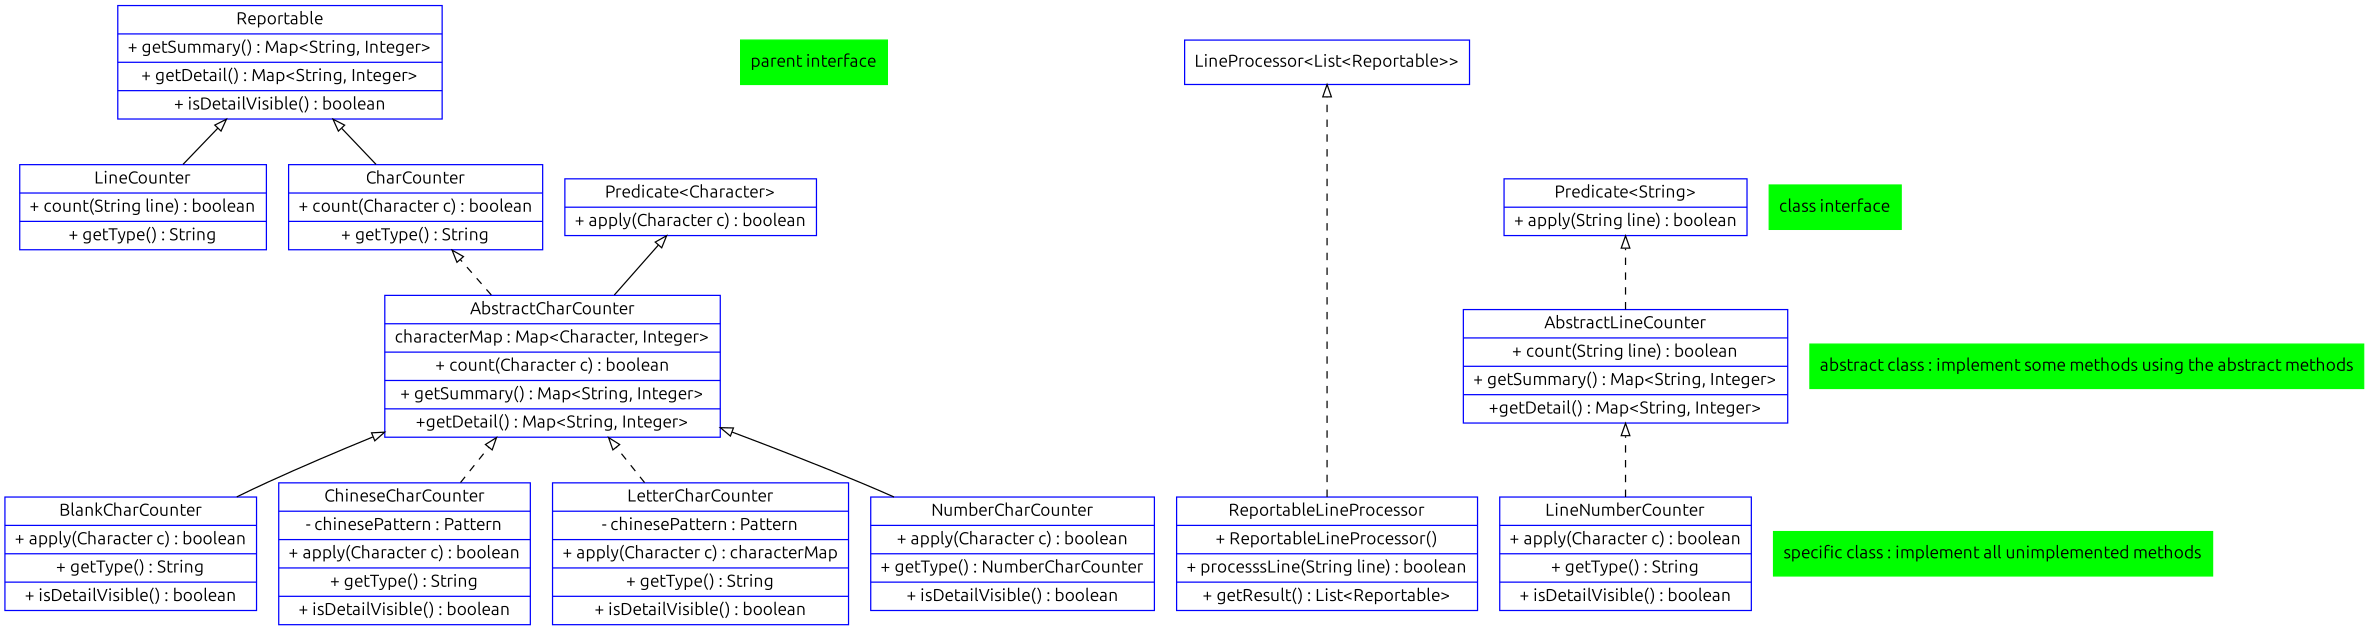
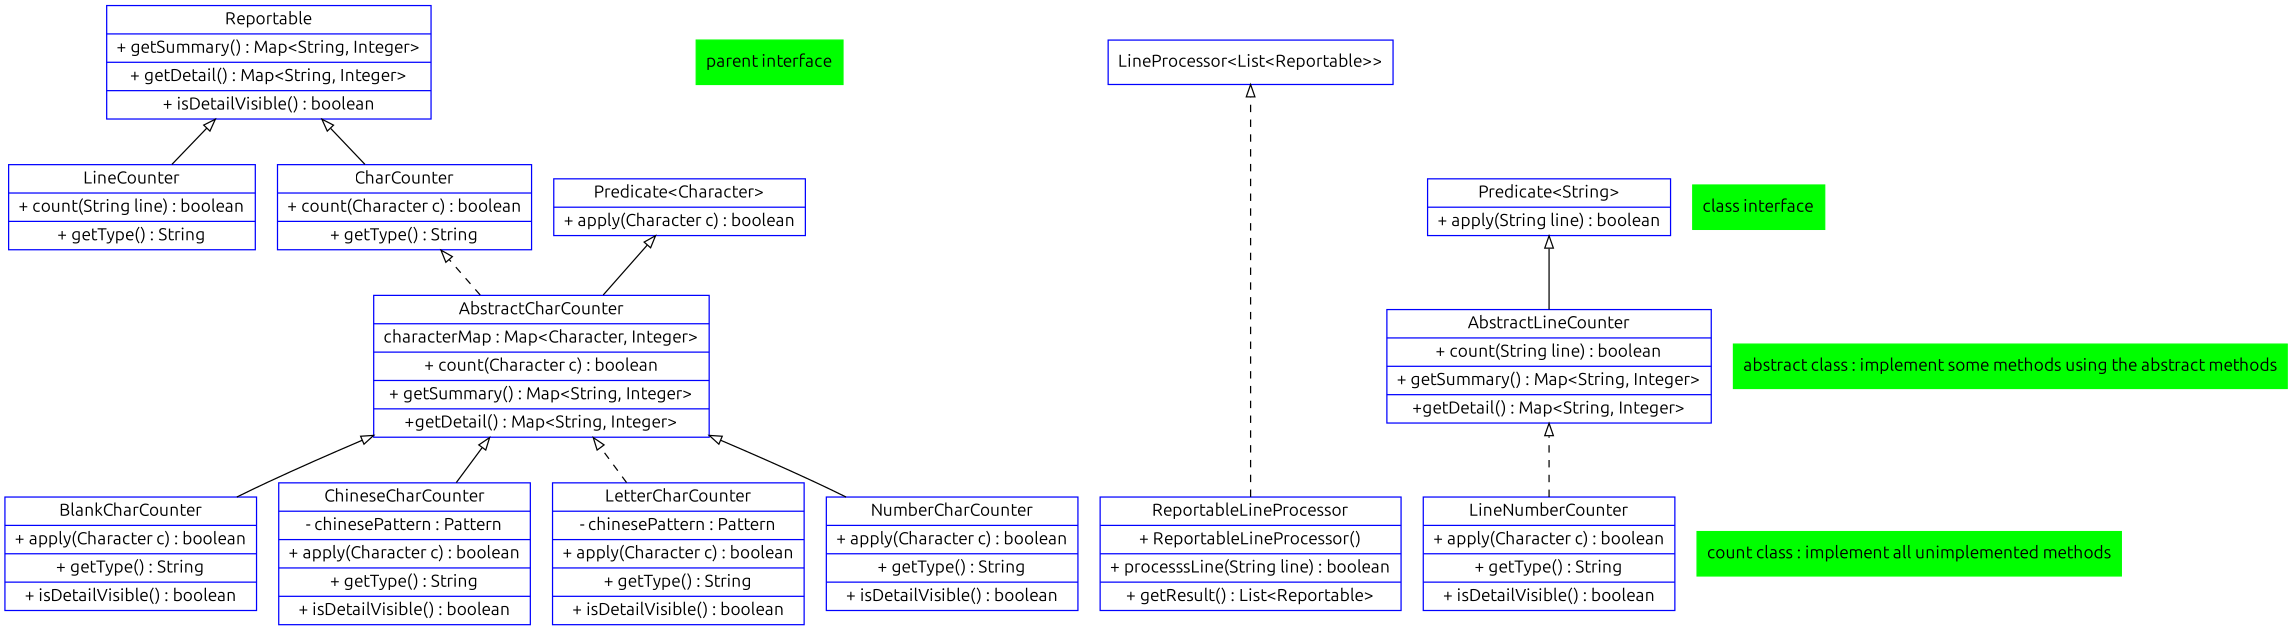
(1626, 279) -> (1549, 279)
(475, 465) -> (469, 465)
(701, 553) -> (678, 553)
(1993, 554) -> (1909, 554)
(1013, 567) -> (952, 567)
